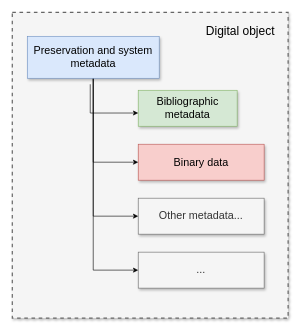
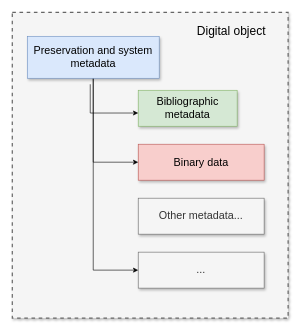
(240, 30) -> (231, 30)
(132, 216) -> none
